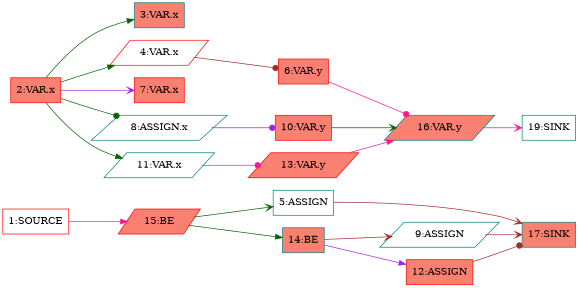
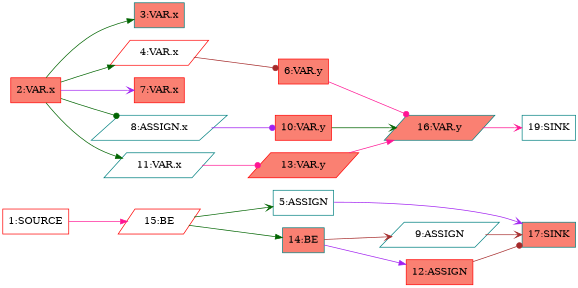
(425, 206) -> (425, 206)
(159, 222) -> (159, 222)
